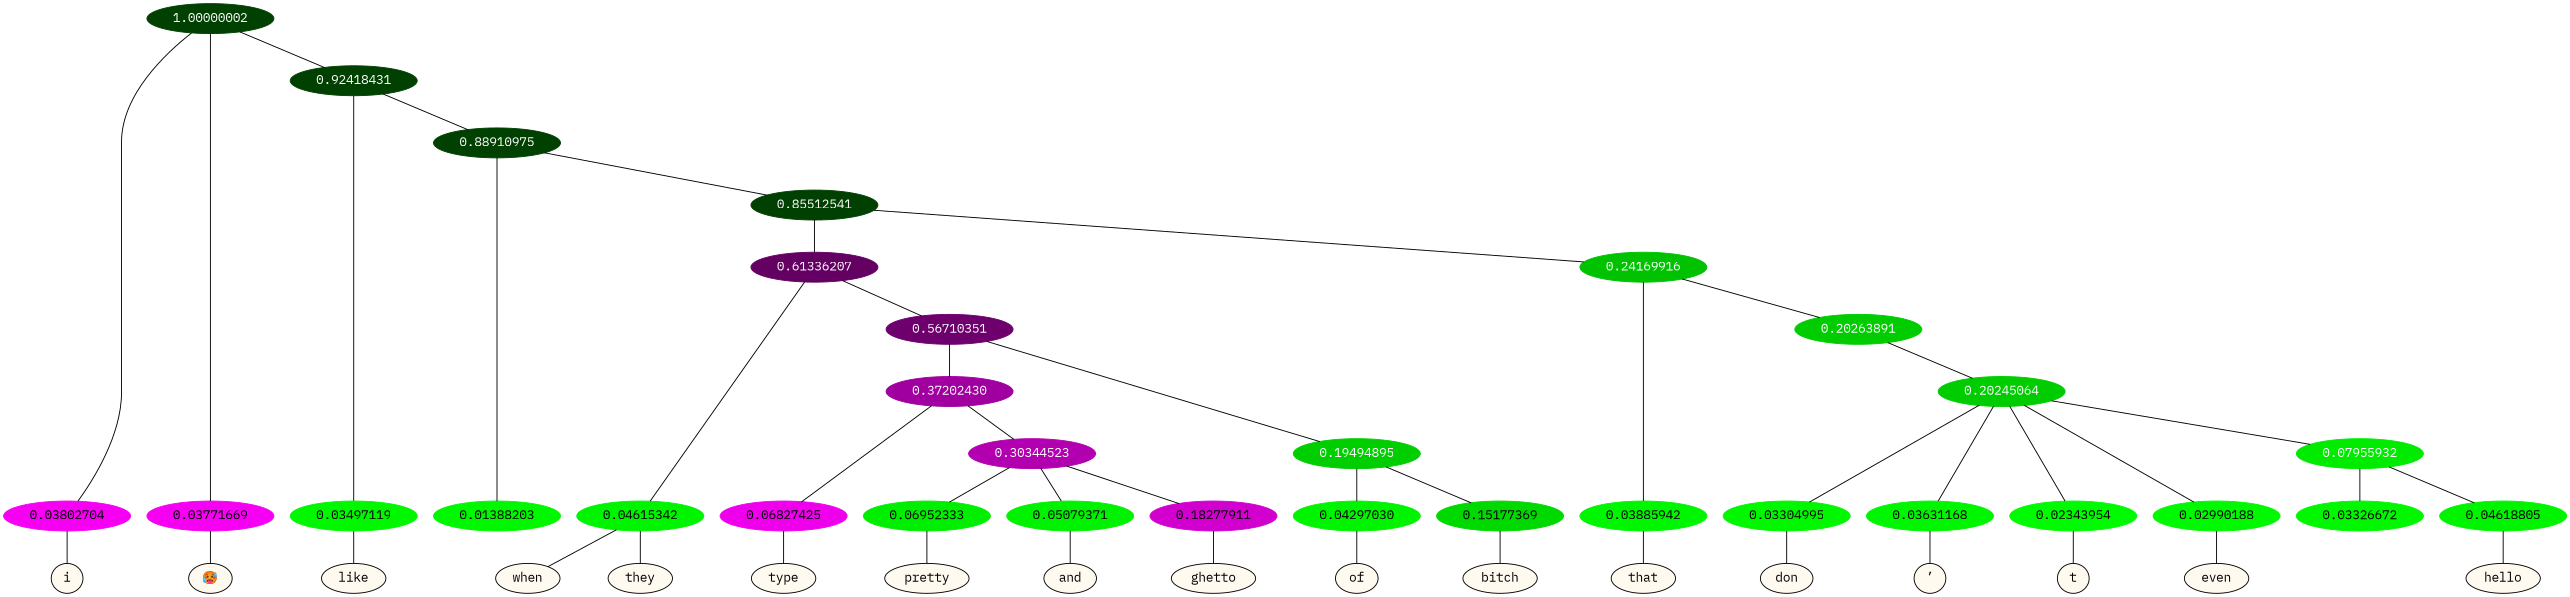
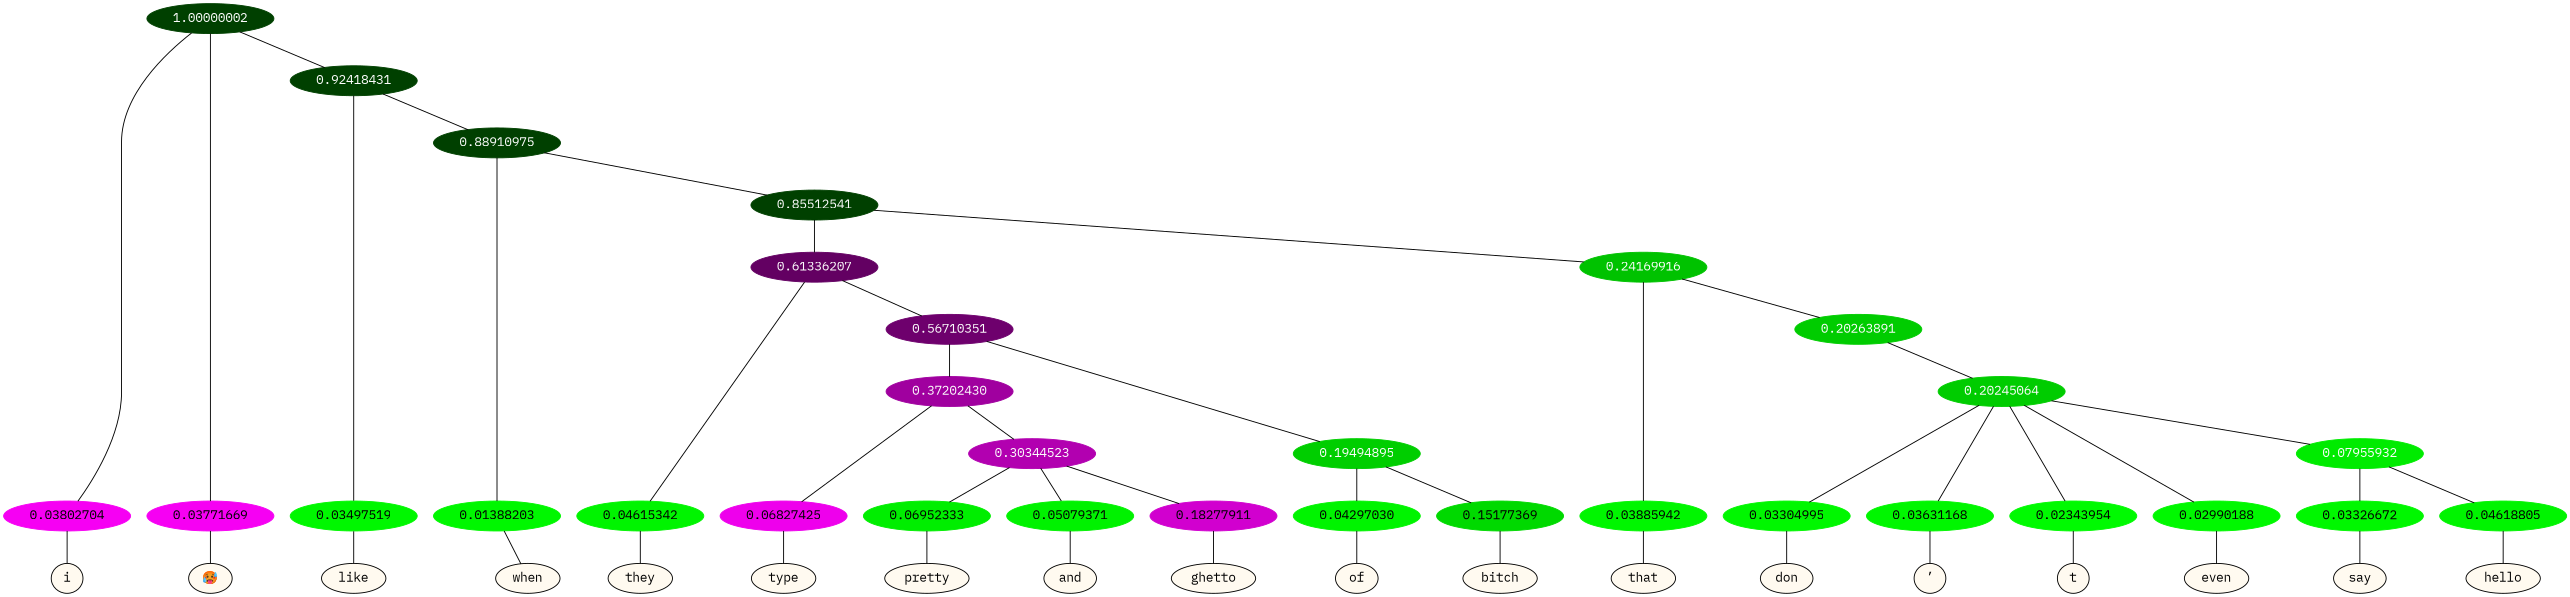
(354, 516) -> (354, 516)
(582, 548) -> (513, 547)
none -> (2360, 578)
